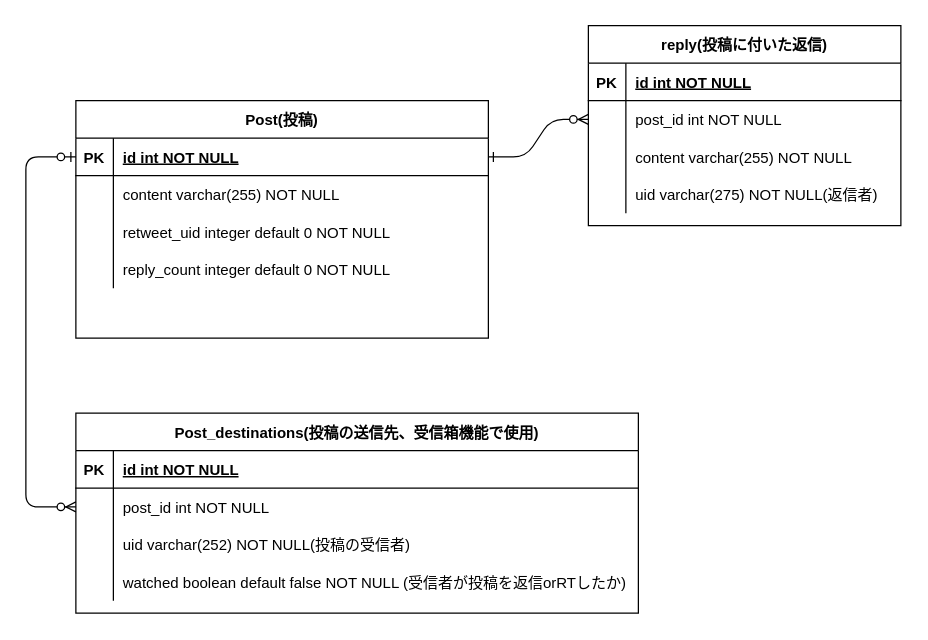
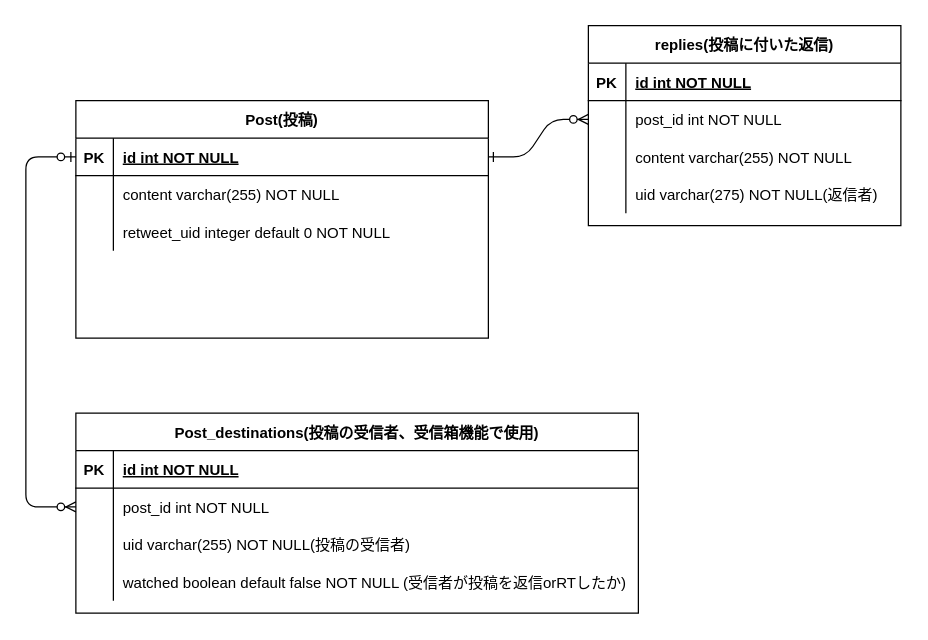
(744, 45) -> (744, 45)
(301, 269) -> none
(356, 433) -> (356, 433)
(273, 545) -> (273, 545)
